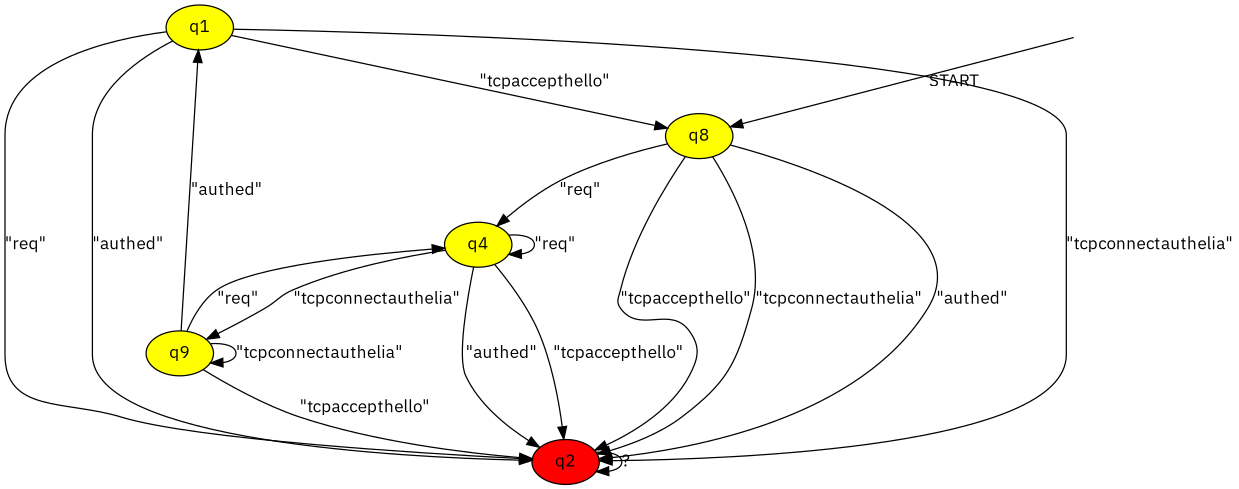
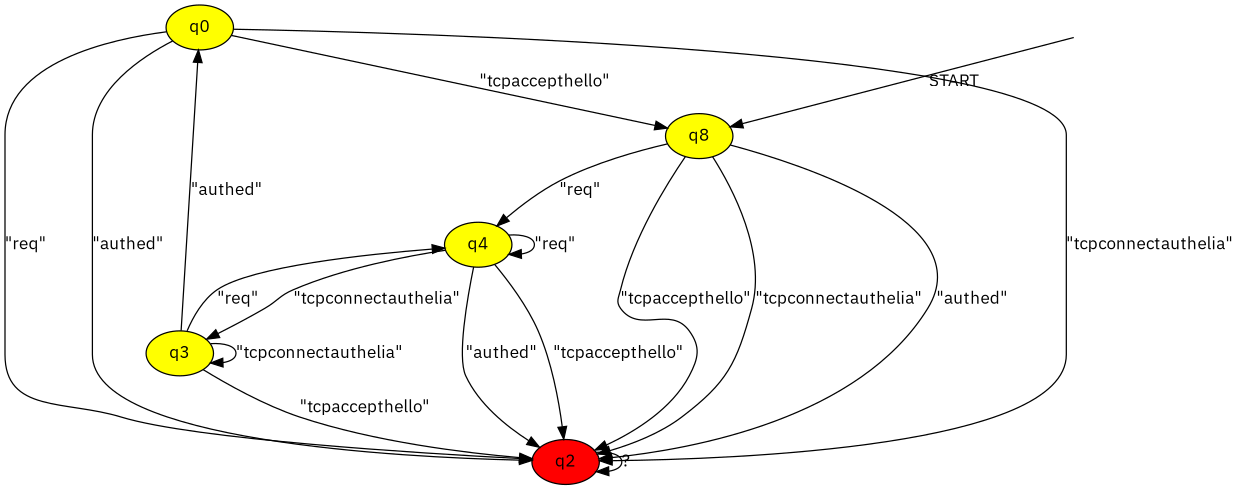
(200, 27) -> (200, 27)
(180, 353) -> (180, 353)
